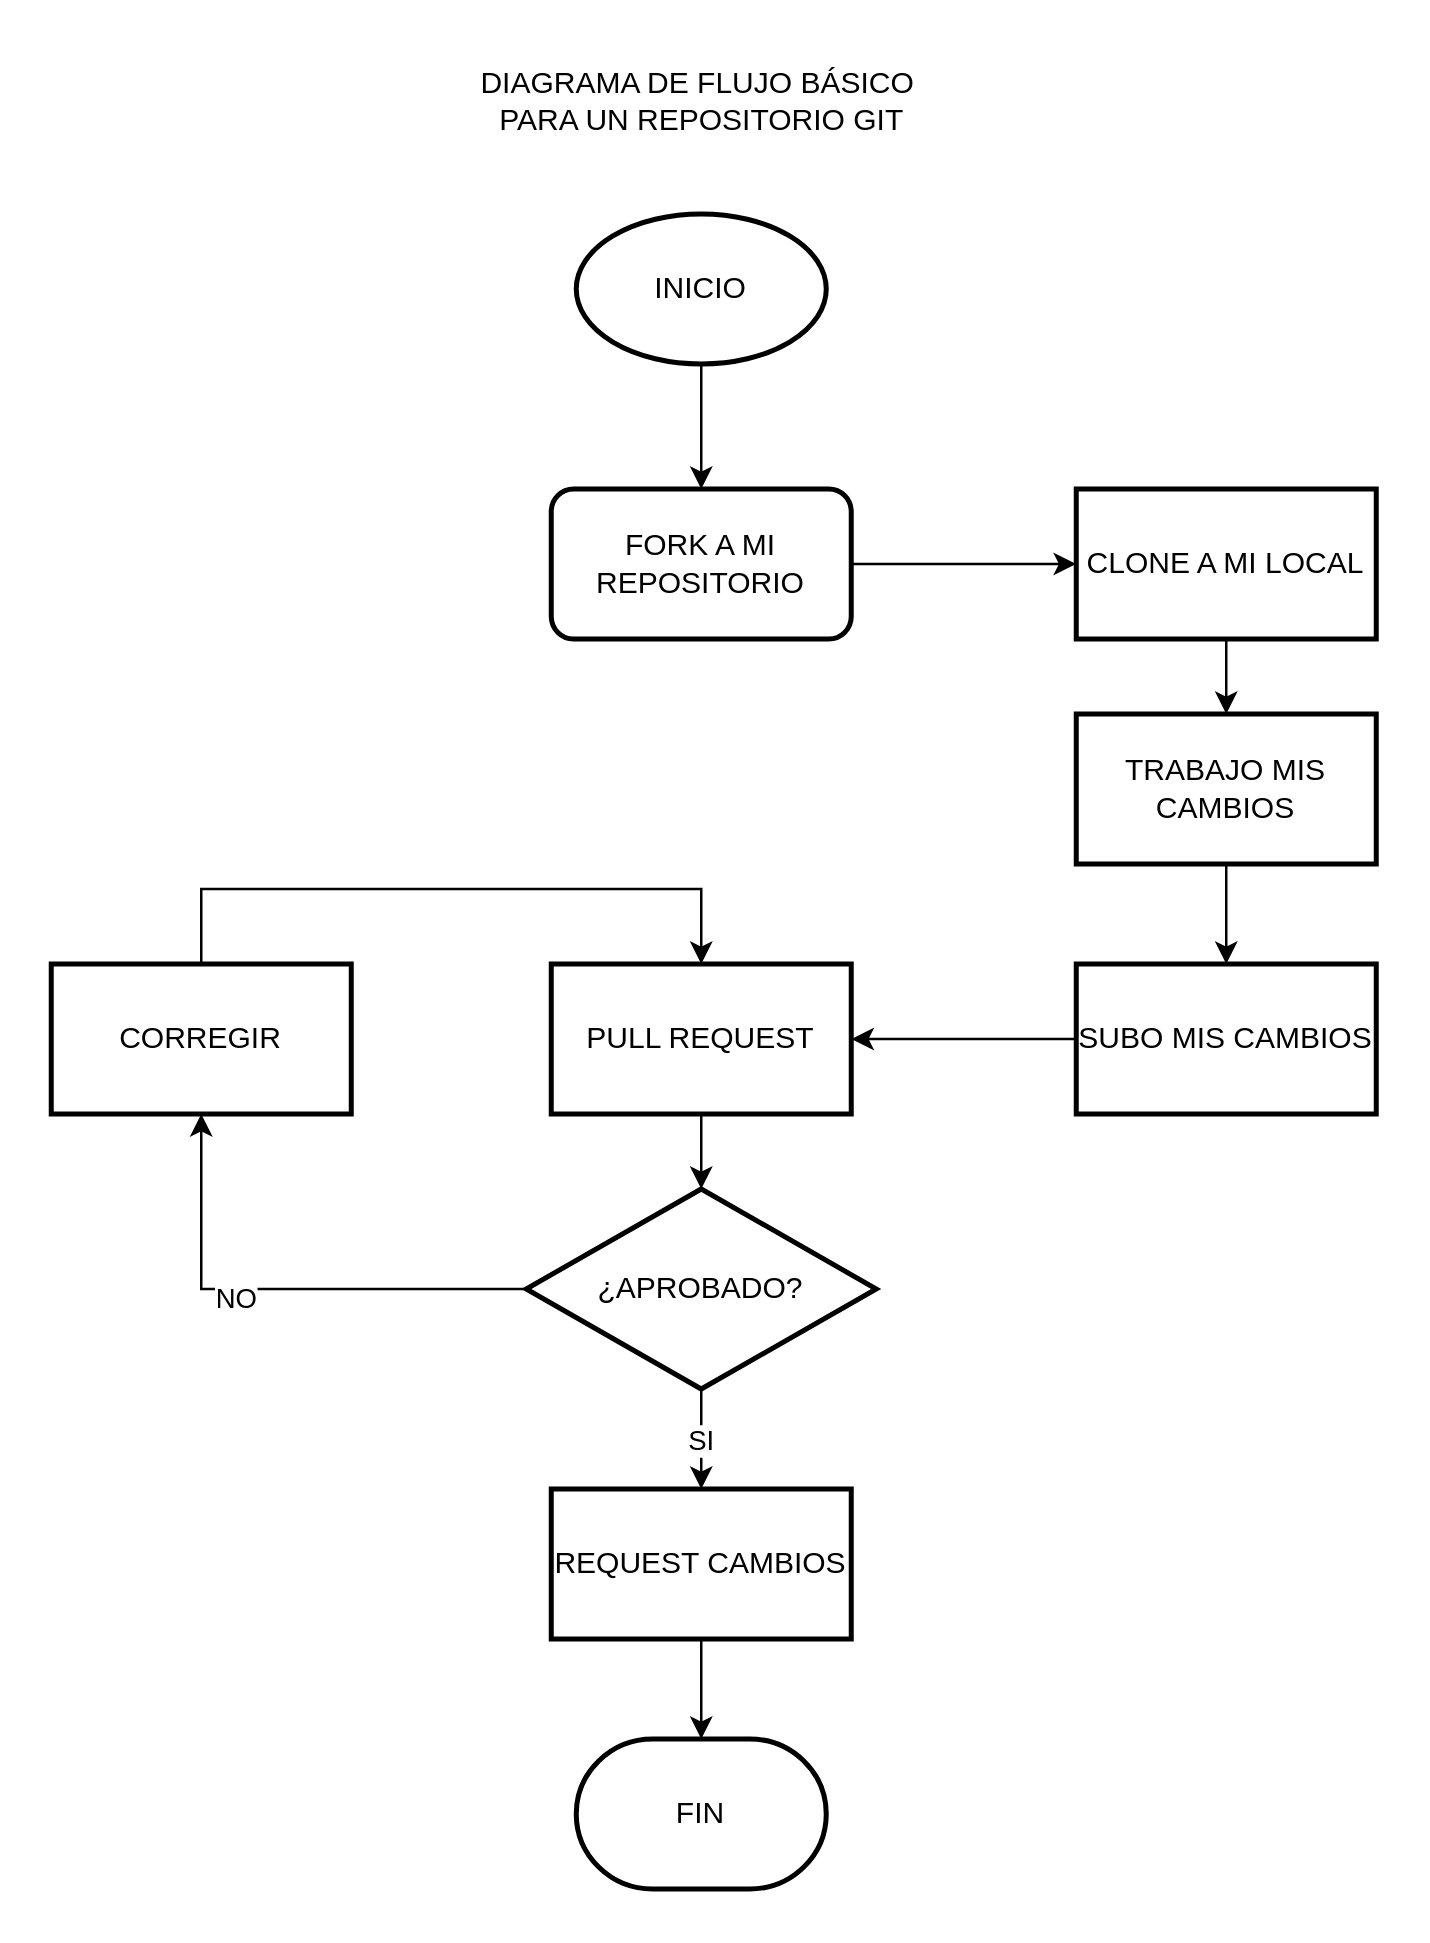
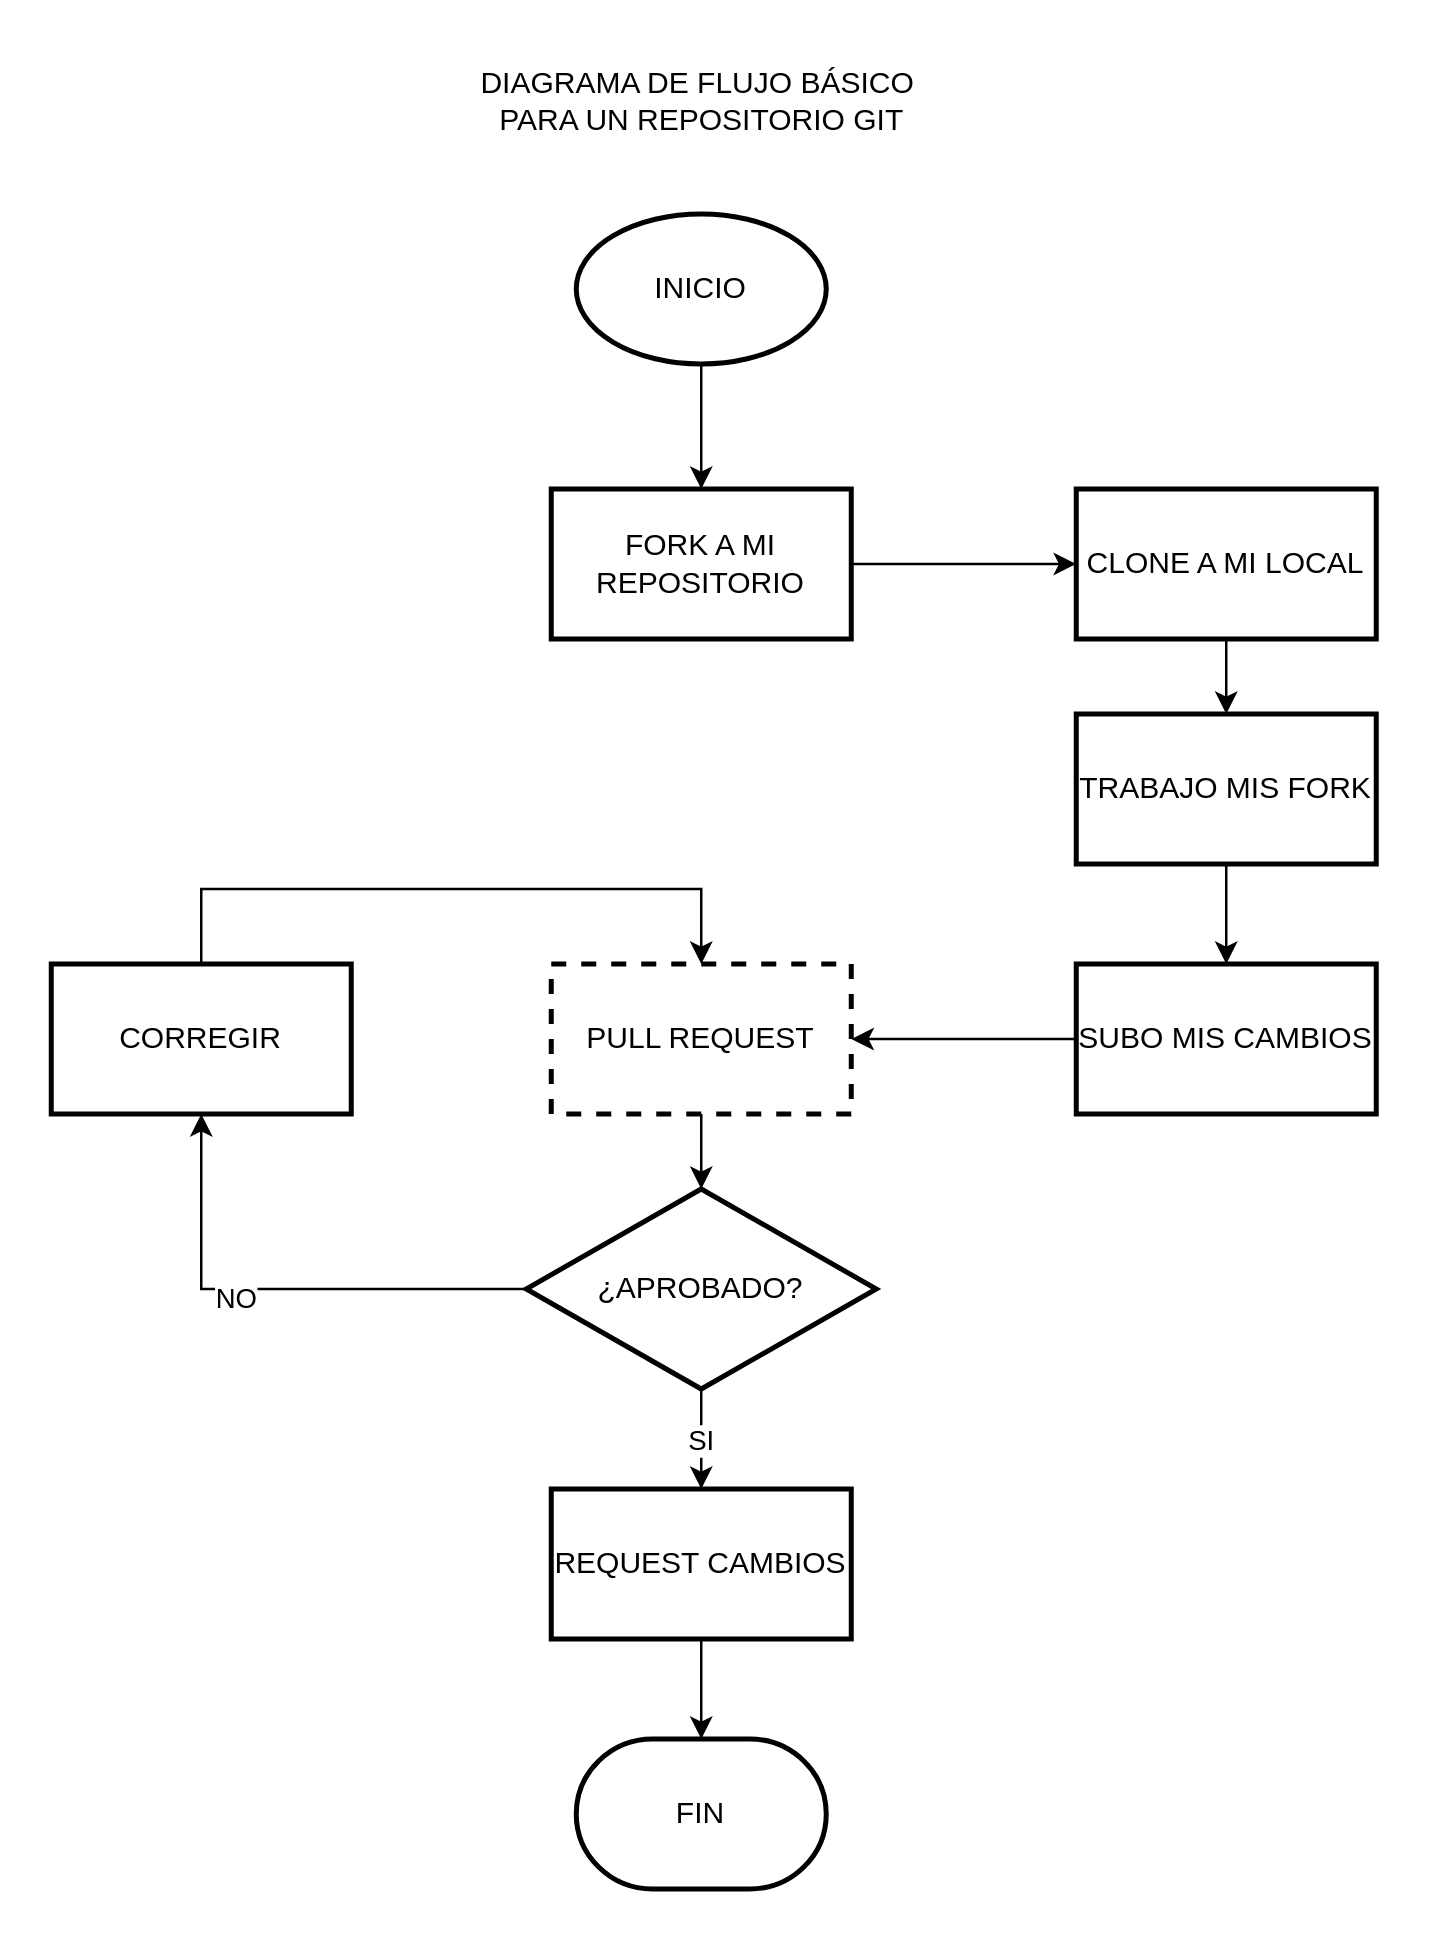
(701, 564) -> (701, 564)
(1226, 789) -> (1226, 789)
(701, 1039) -> (701, 1039)
